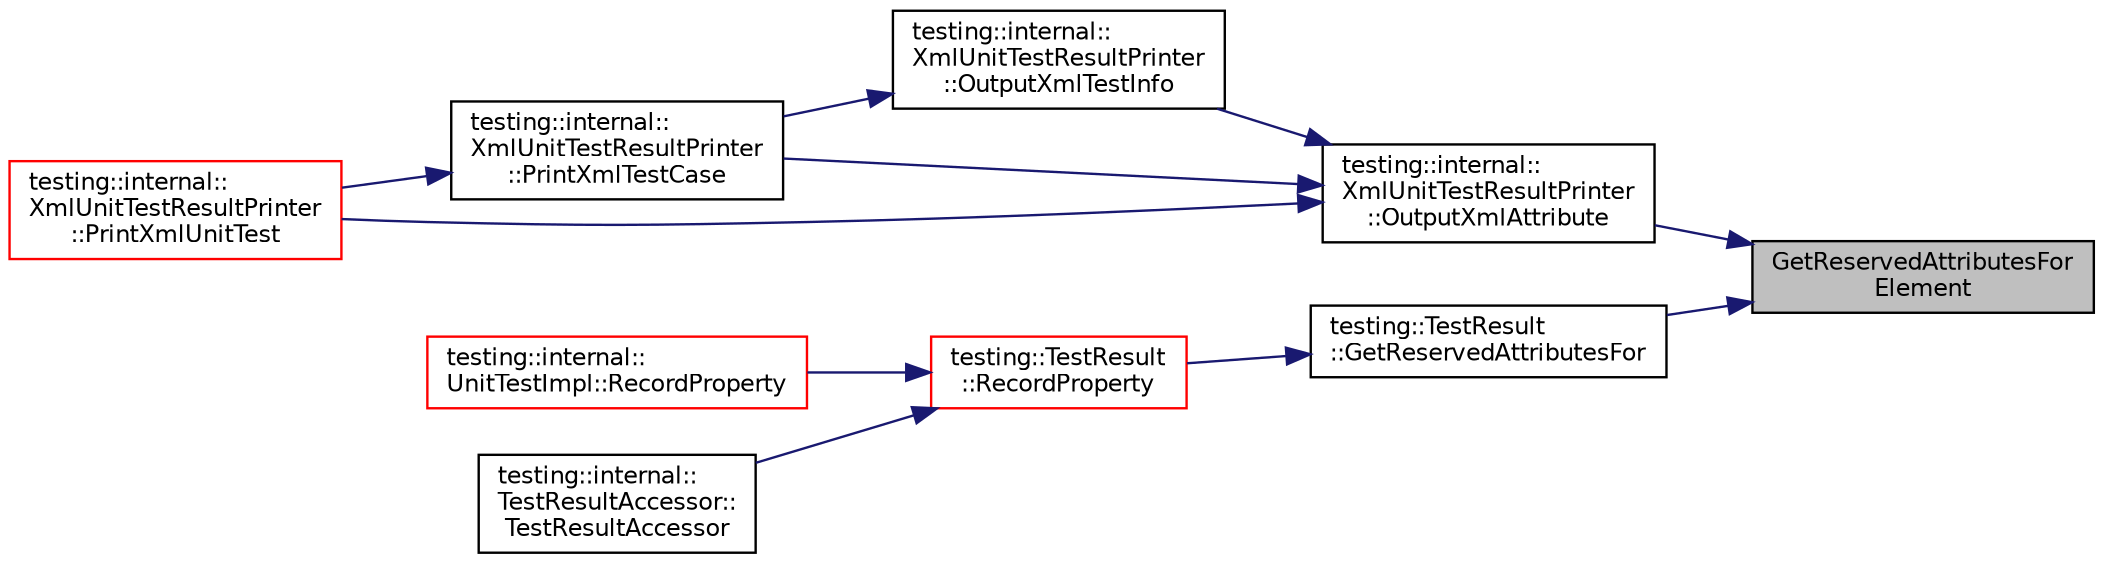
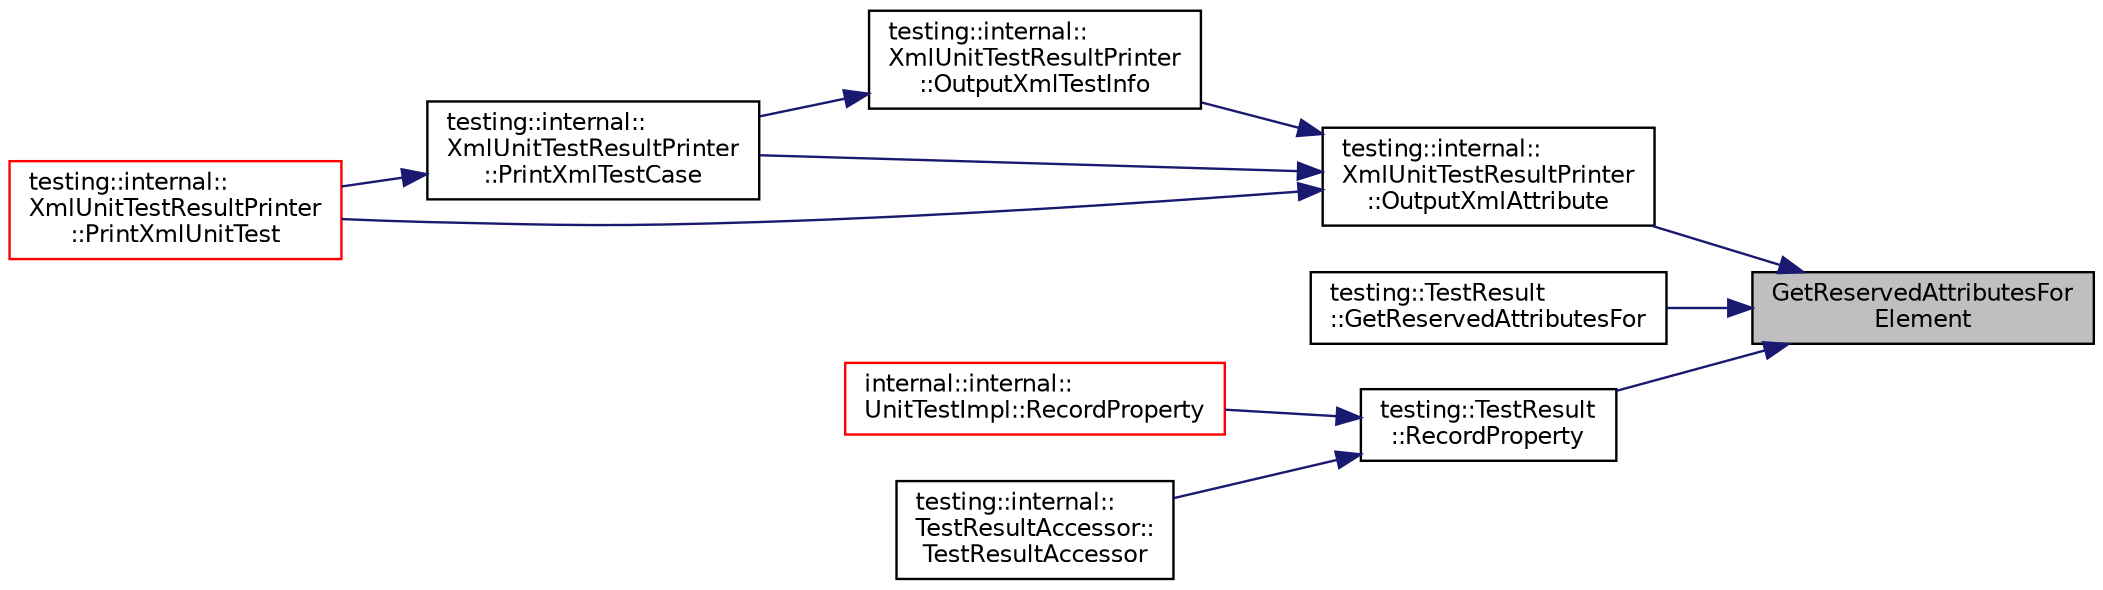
(1237, 360) -> (1691, 371)
(617, 372) -> (1035, 399)
(1059, 372) -> (1489, 425)
